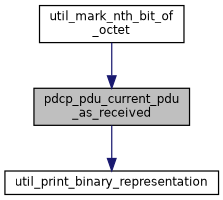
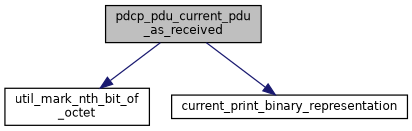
(112, 59) -> (135, 62)
(112, 183) -> (290, 107)
